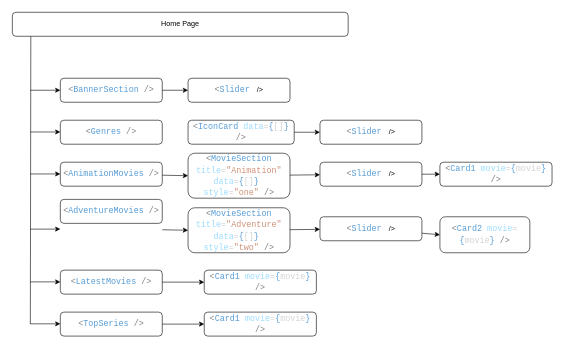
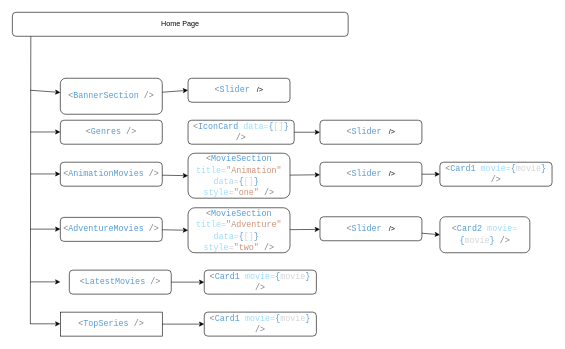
(111, 90) -> (111, 96)
(111, 212) -> (111, 230)
(111, 282) -> (120, 282)
(111, 324) -> (111, 324)
